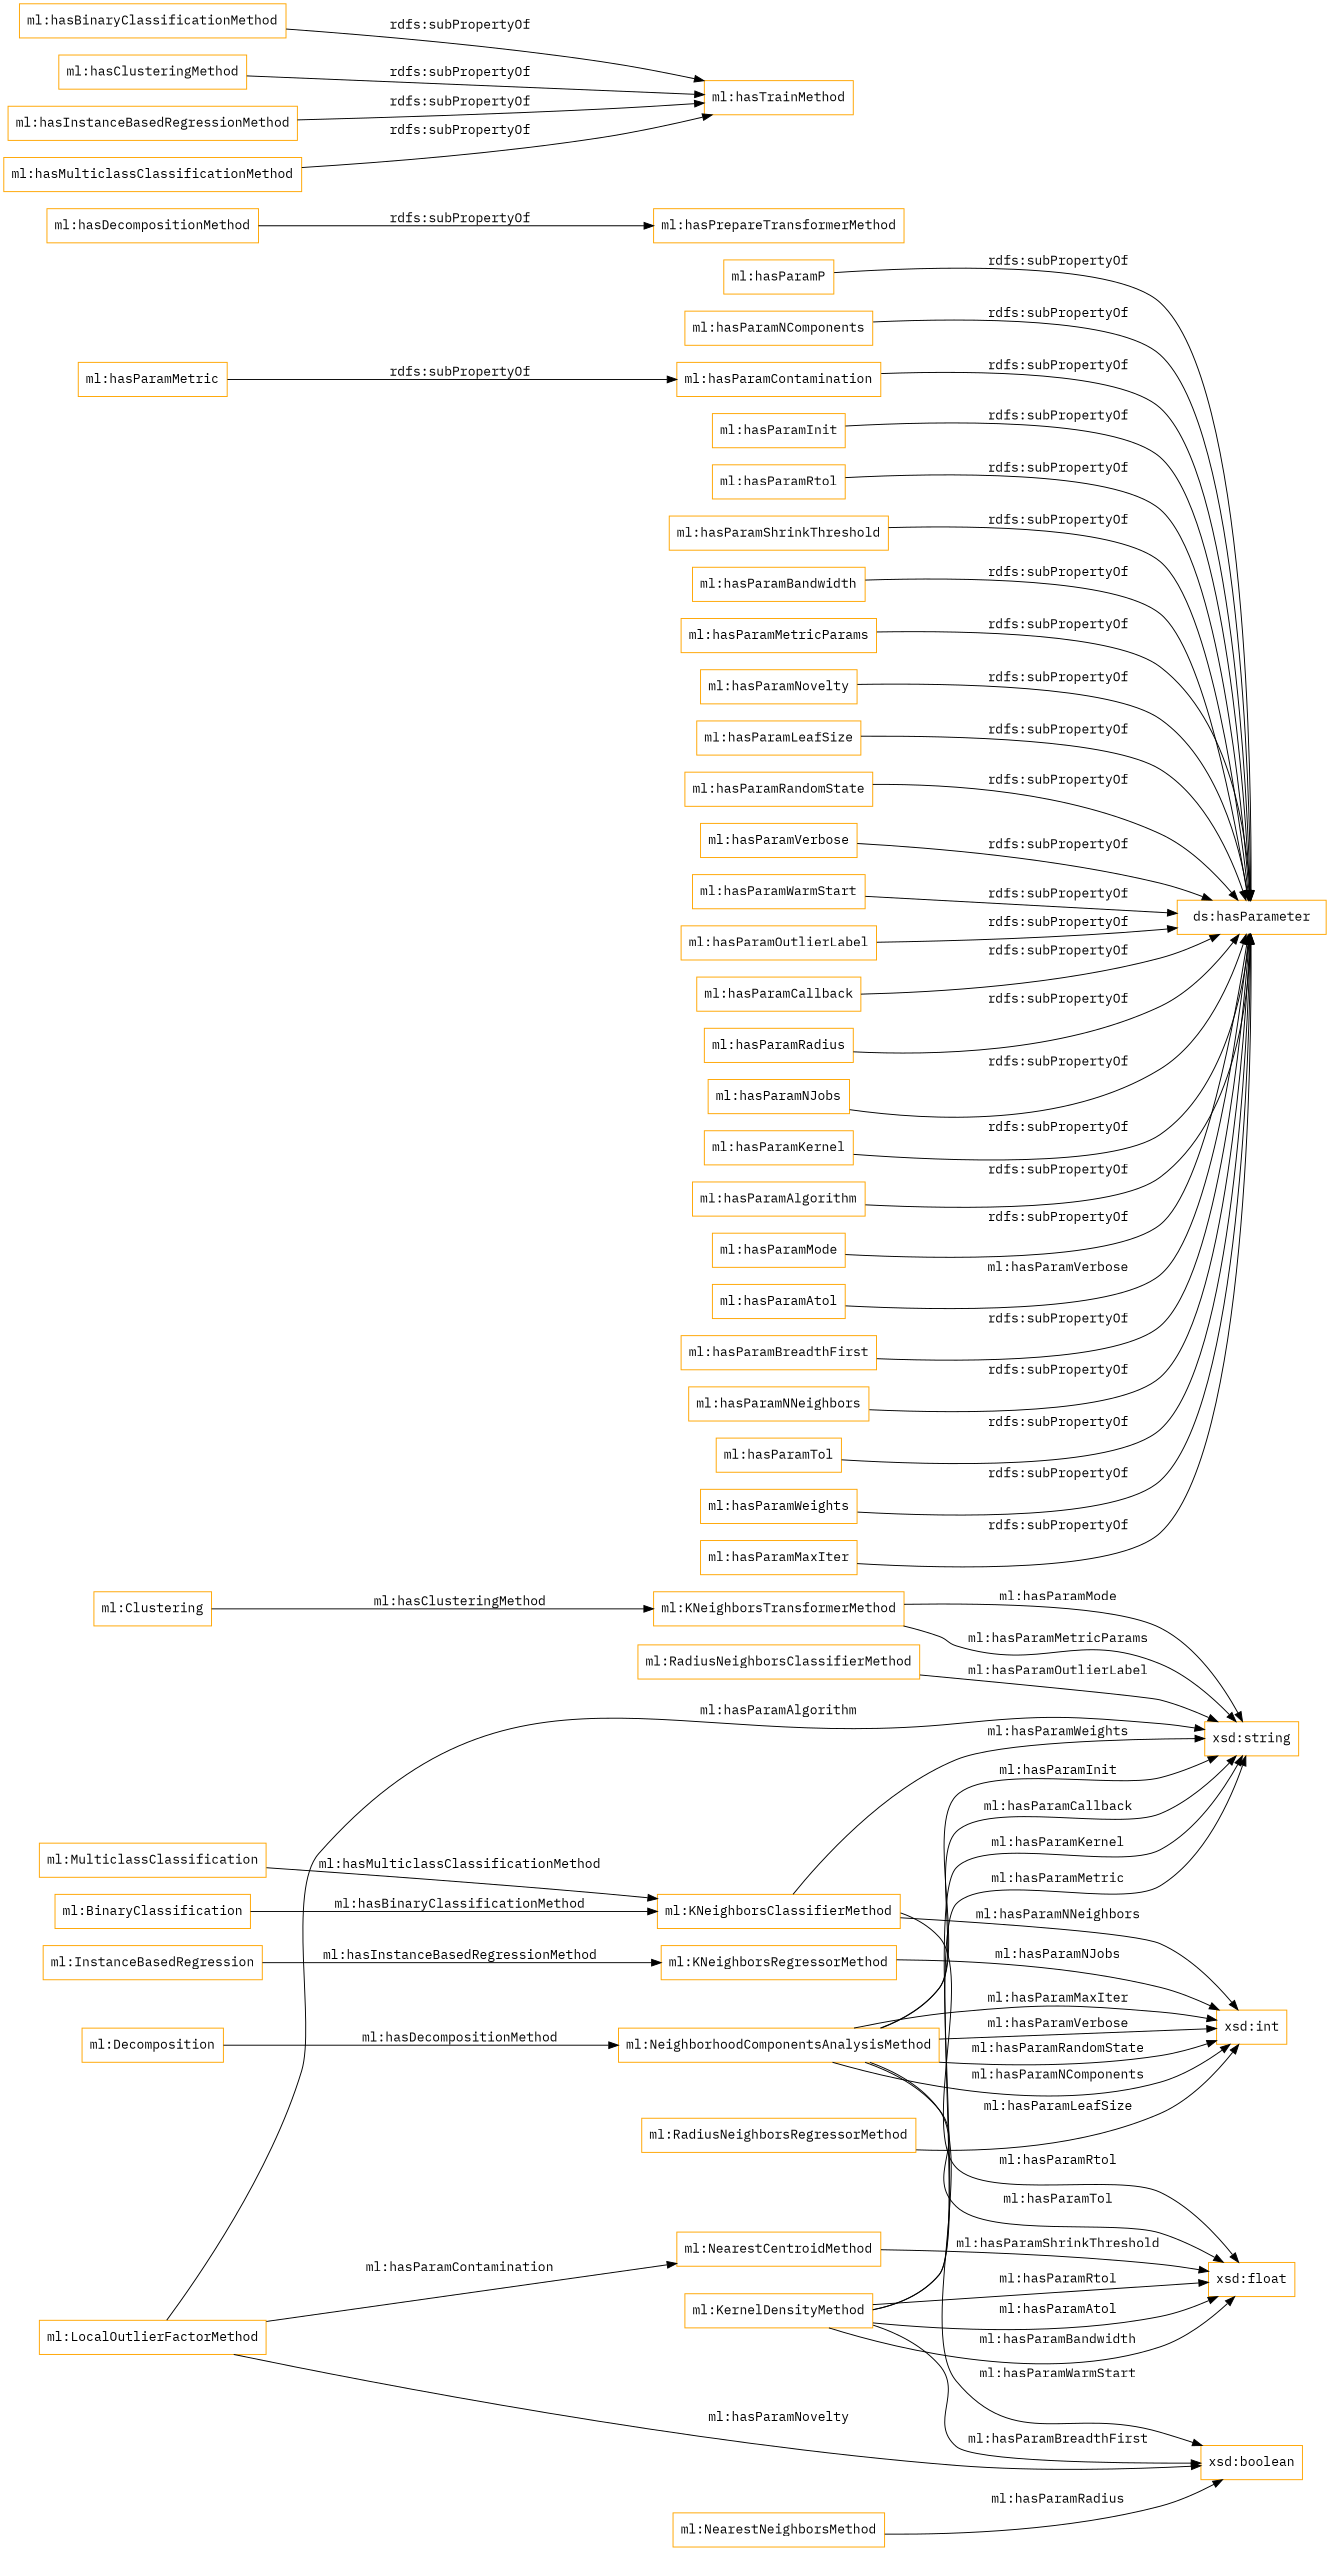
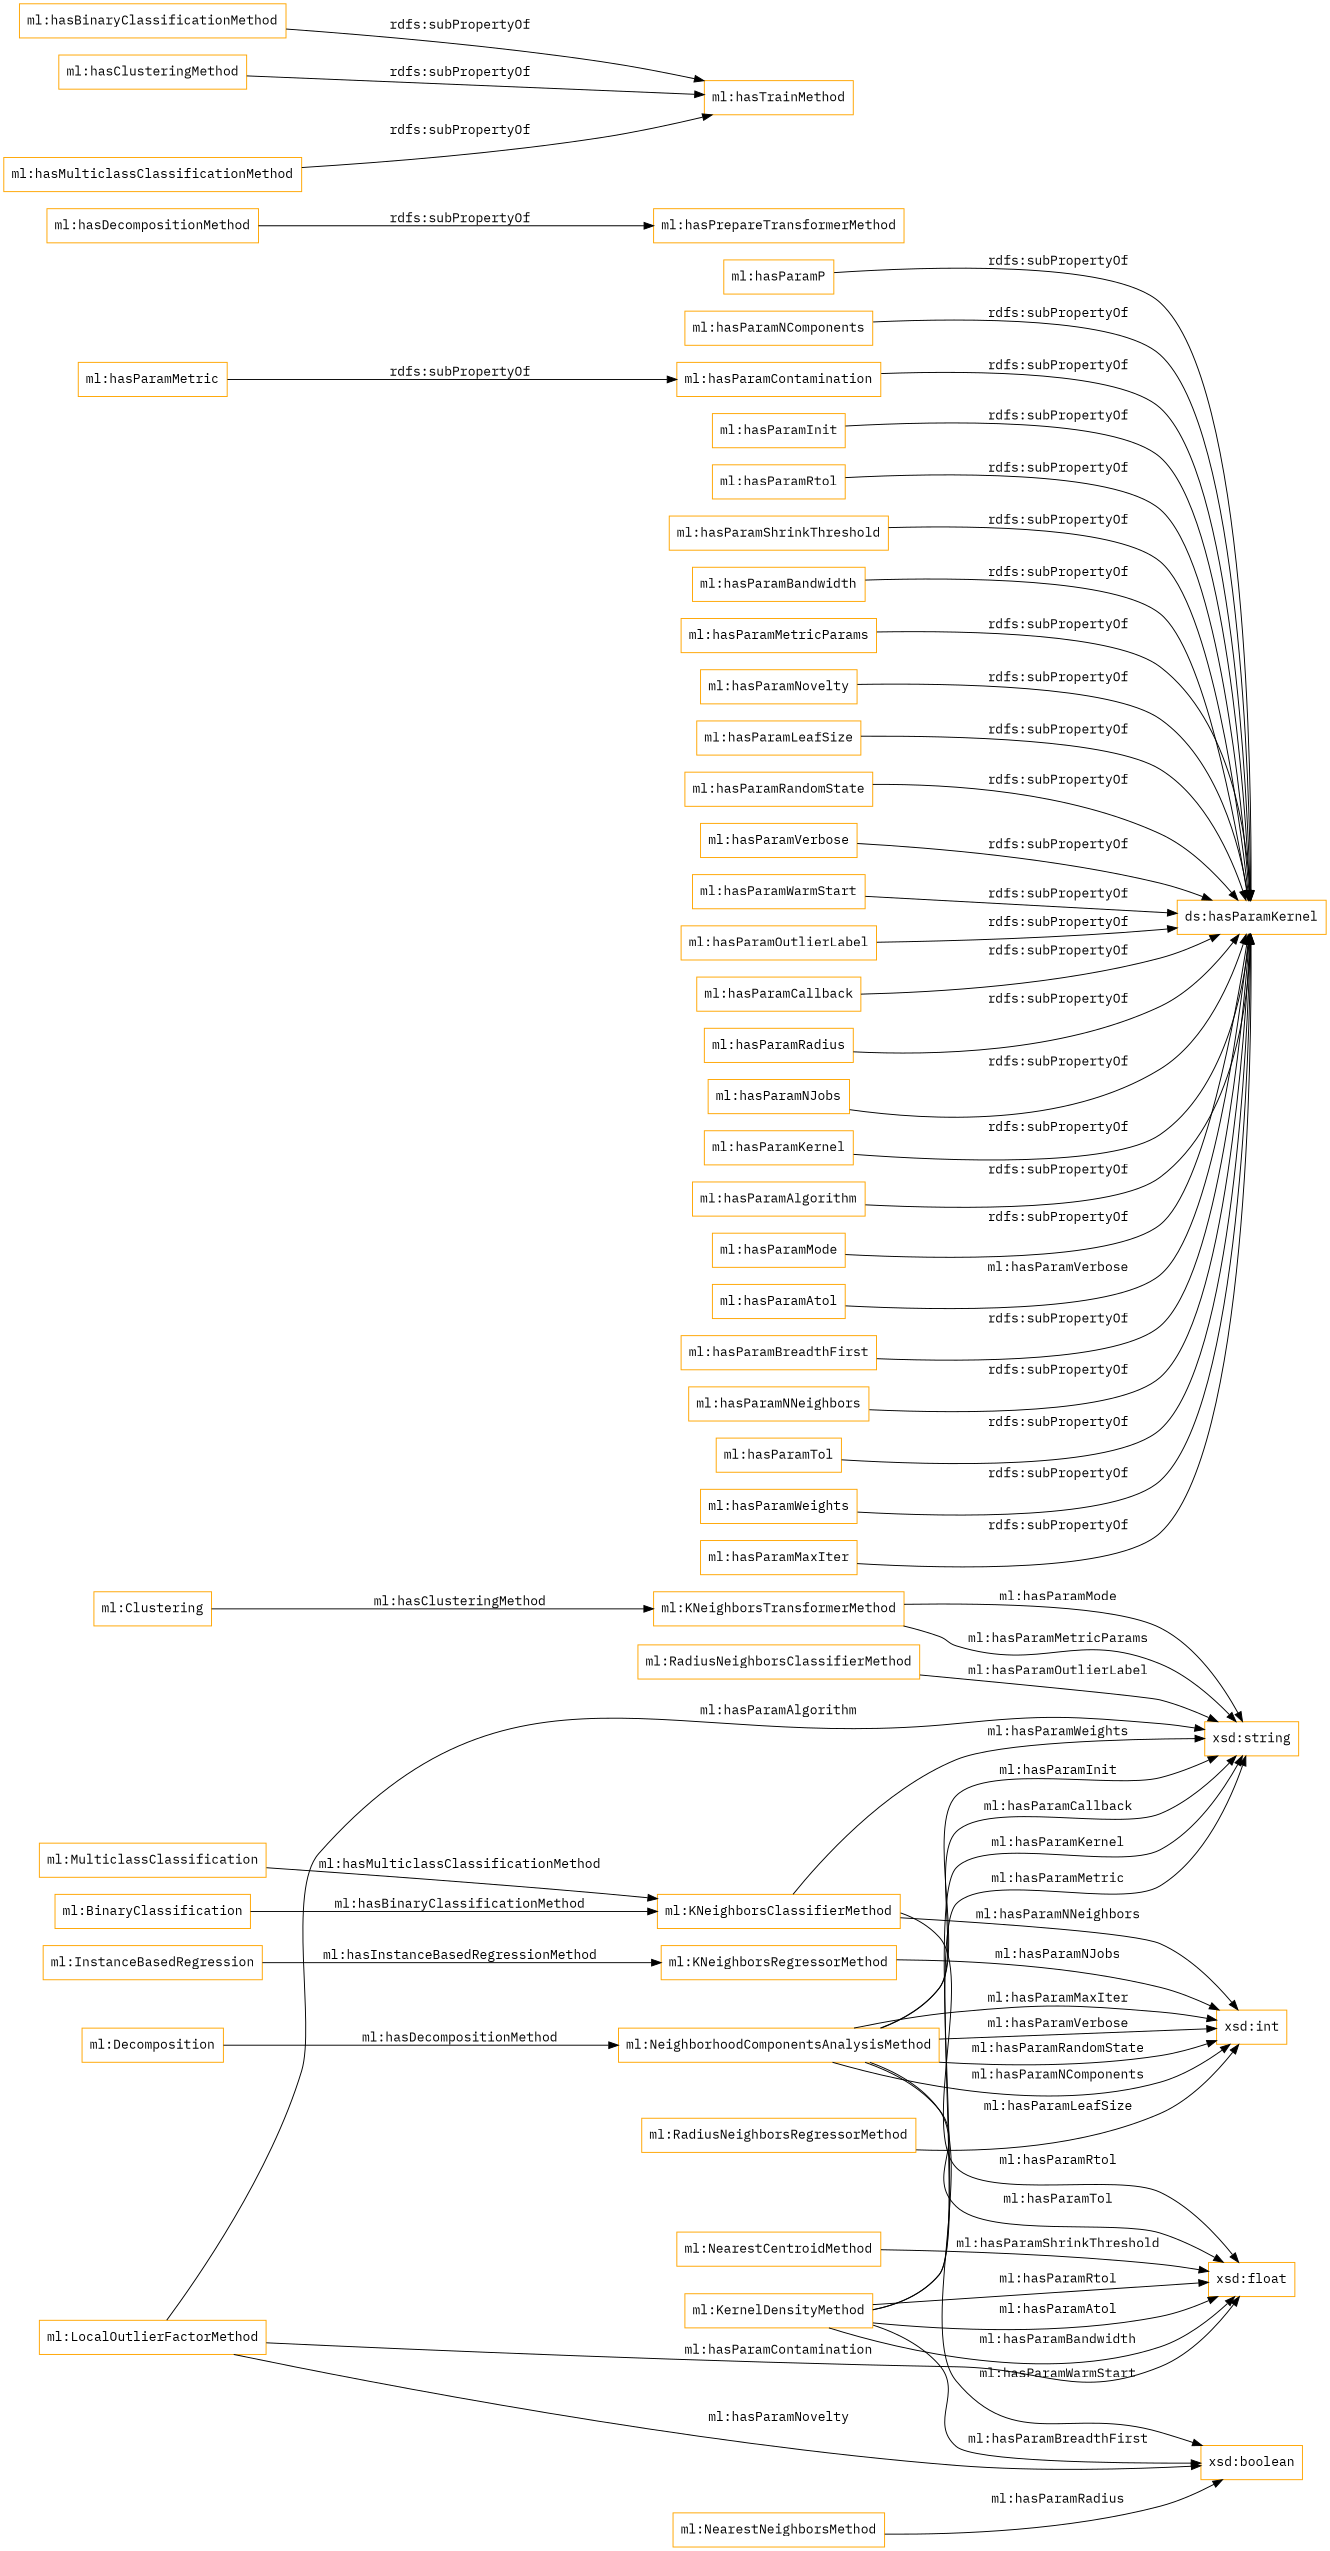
(153, 123) -> none
(1252, 917) -> (1252, 917)
(467, 2293) -> (763, 2362)
